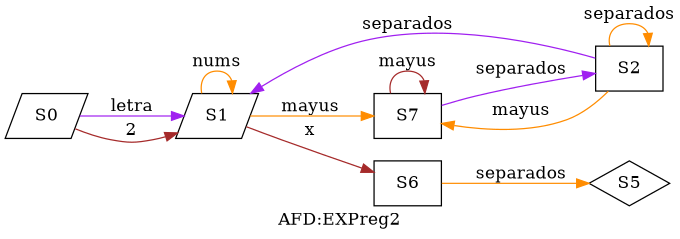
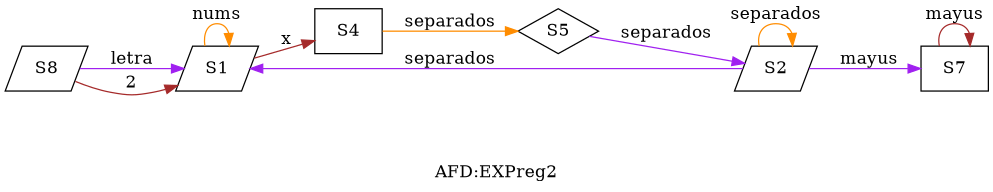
(629, 69) -> (776, 69)
(512, 88) -> (661, 49)
(47, 116) -> (47, 69)
(306, 116) -> none
(536, 127) -> (858, 69)
(408, 183) -> (348, 31)
